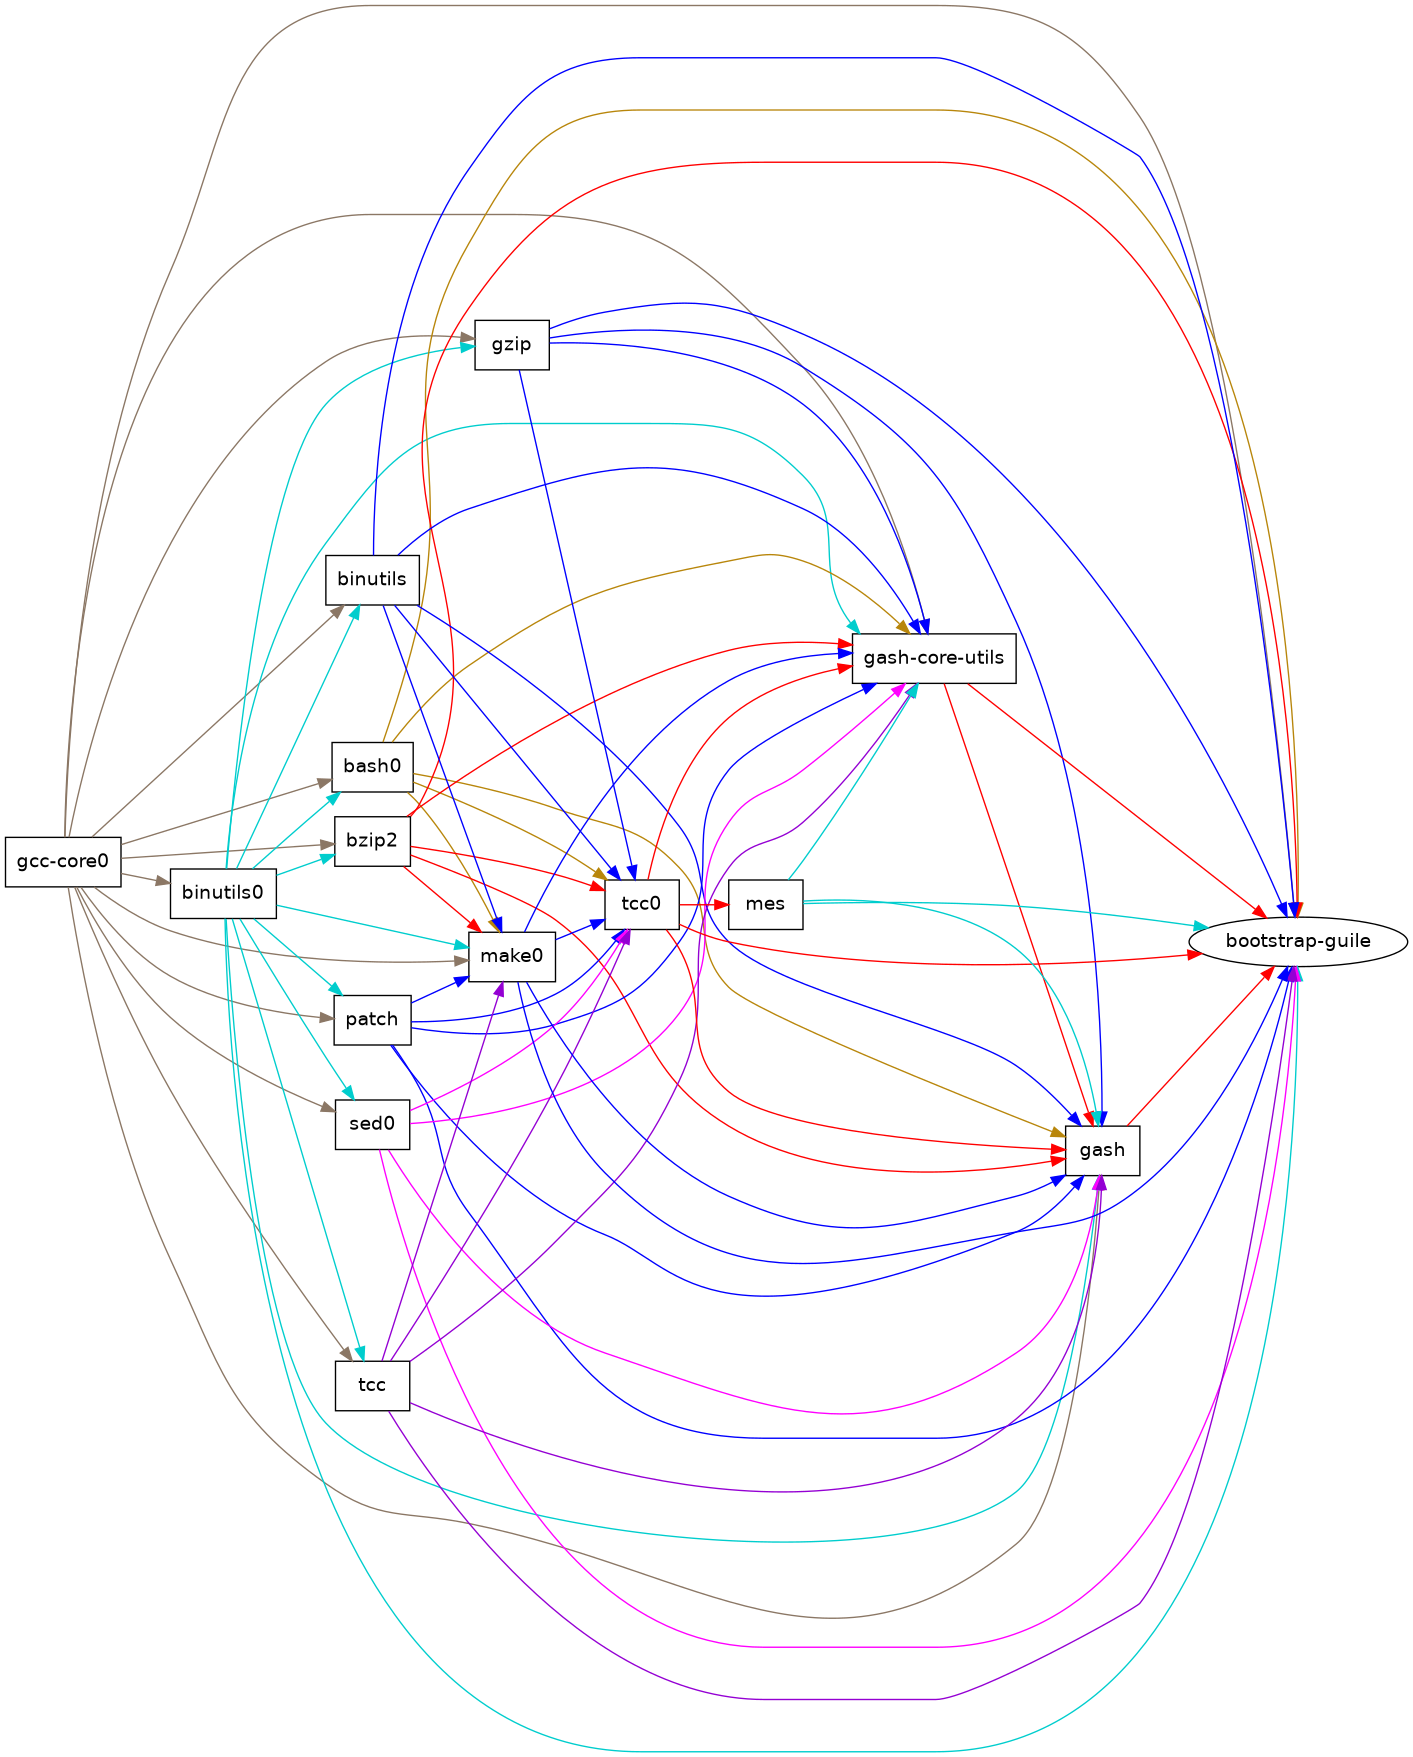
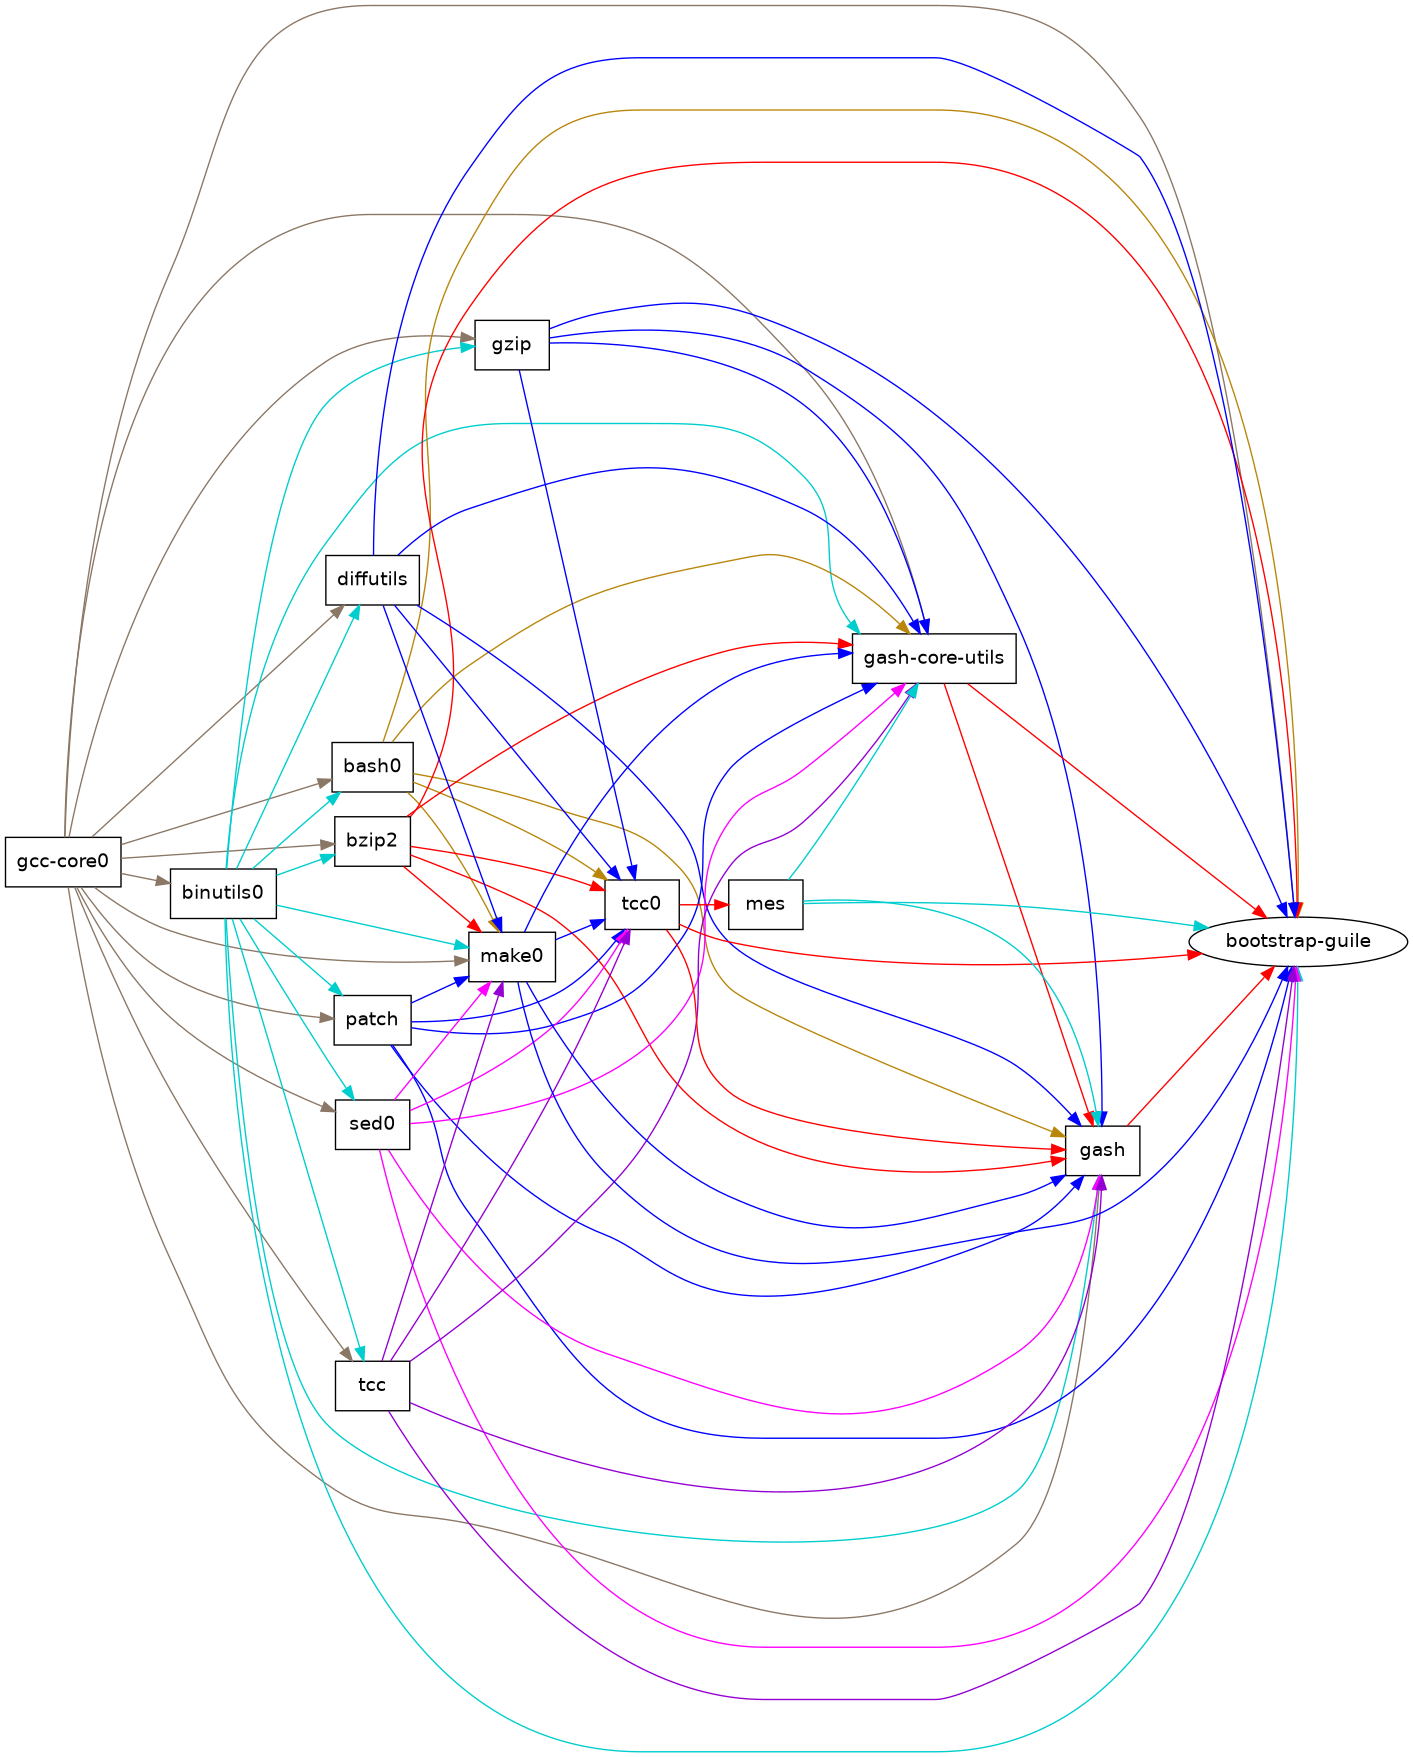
(373, 580) -> (373, 580)
(708, 740) -> none
none -> (438, 1046)
